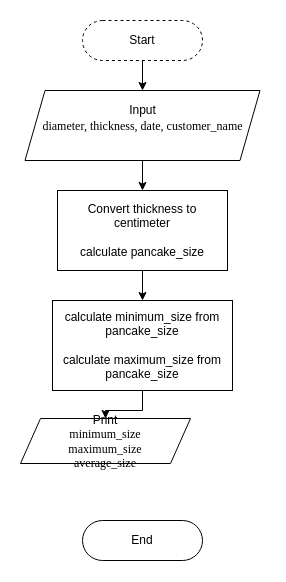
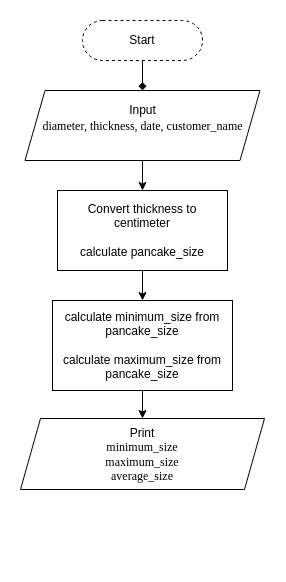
(143, 82) -> (143, 82)
(106, 441) -> (143, 454)
(143, 541) -> none
